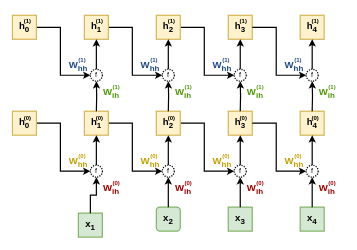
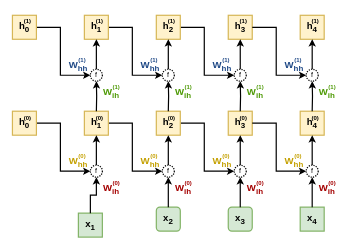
(240, 219) -> (240, 219)
